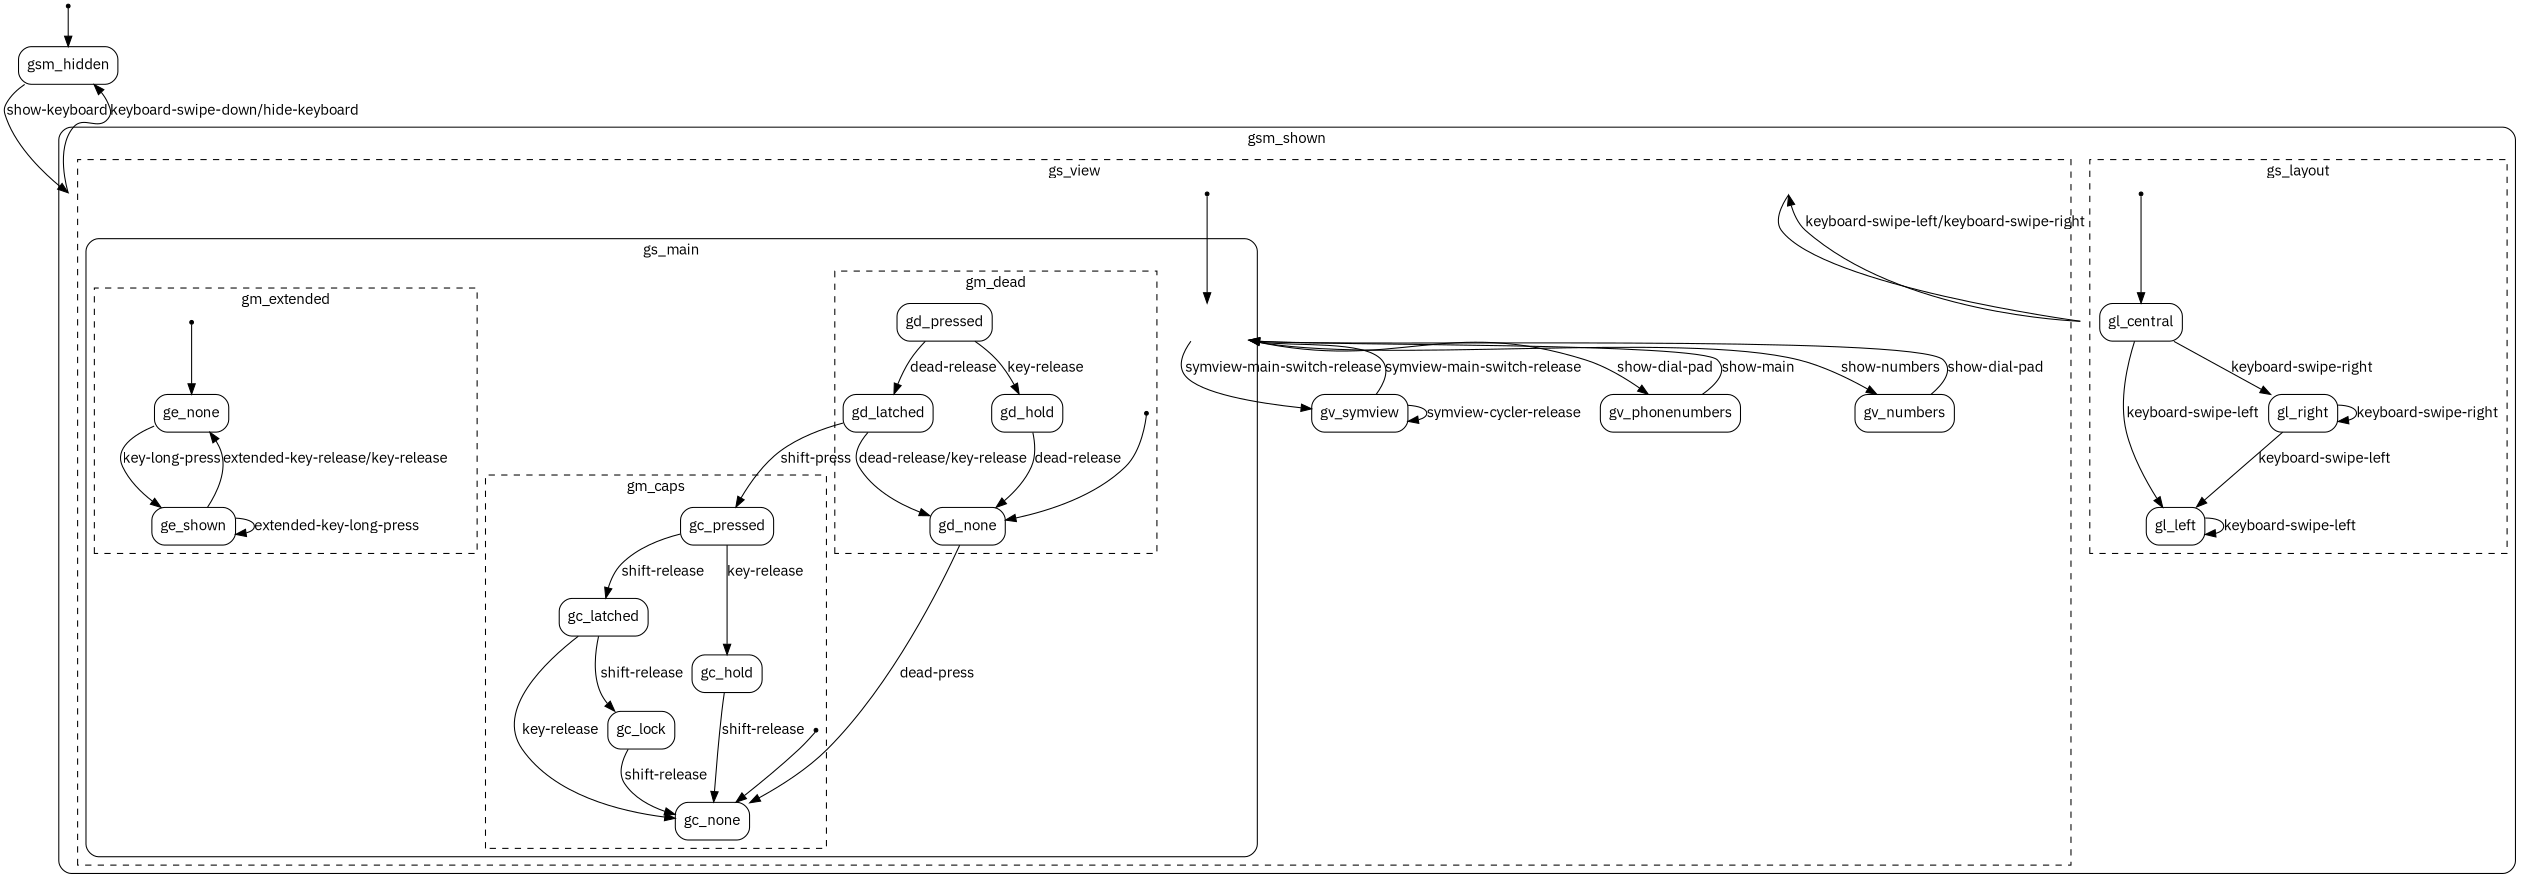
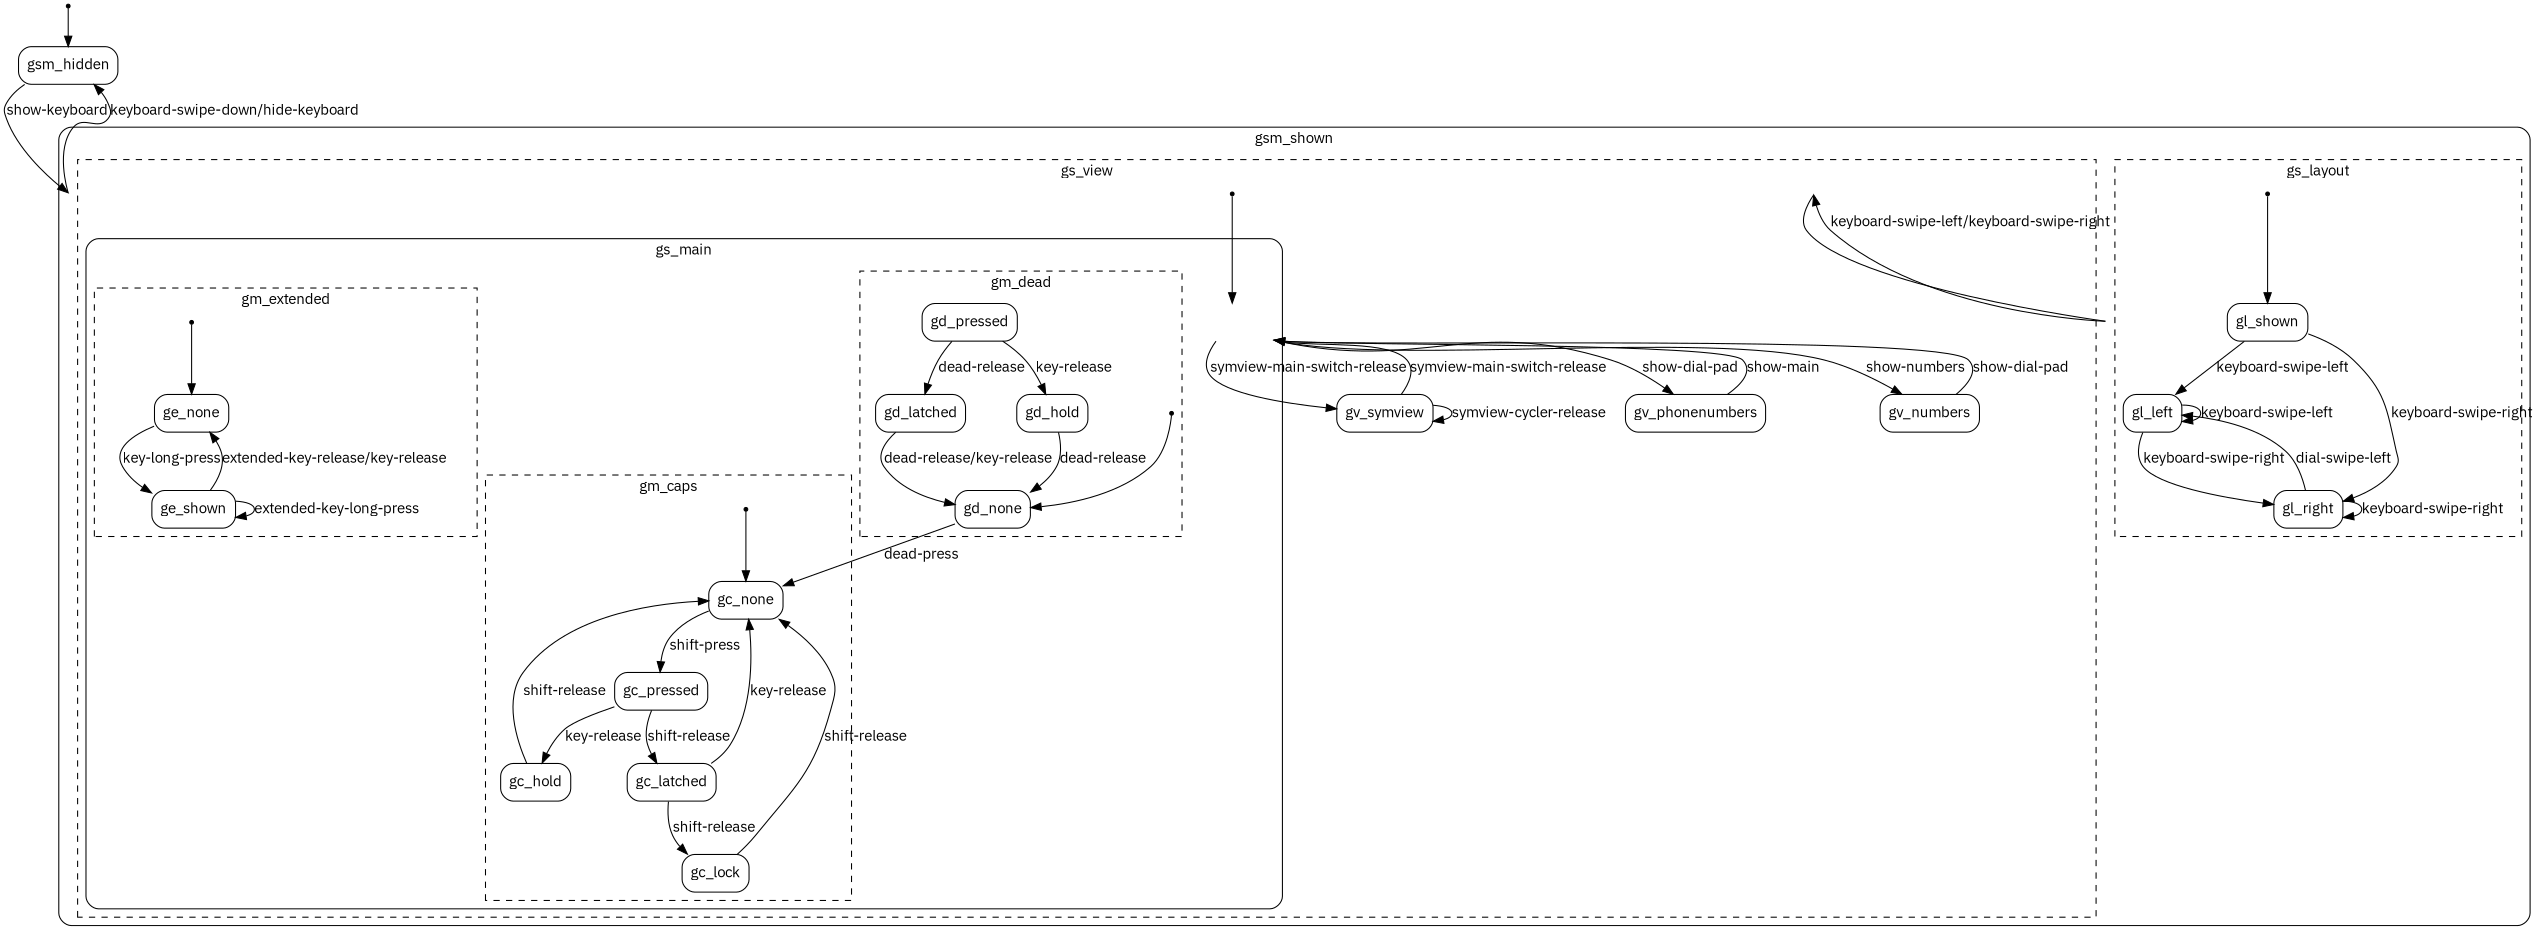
(2141, 322) -> (2268, 322)
(783, 449) -> (677, 630)
(2325, 459) -> (2344, 459)
none -> (2183, 487)
